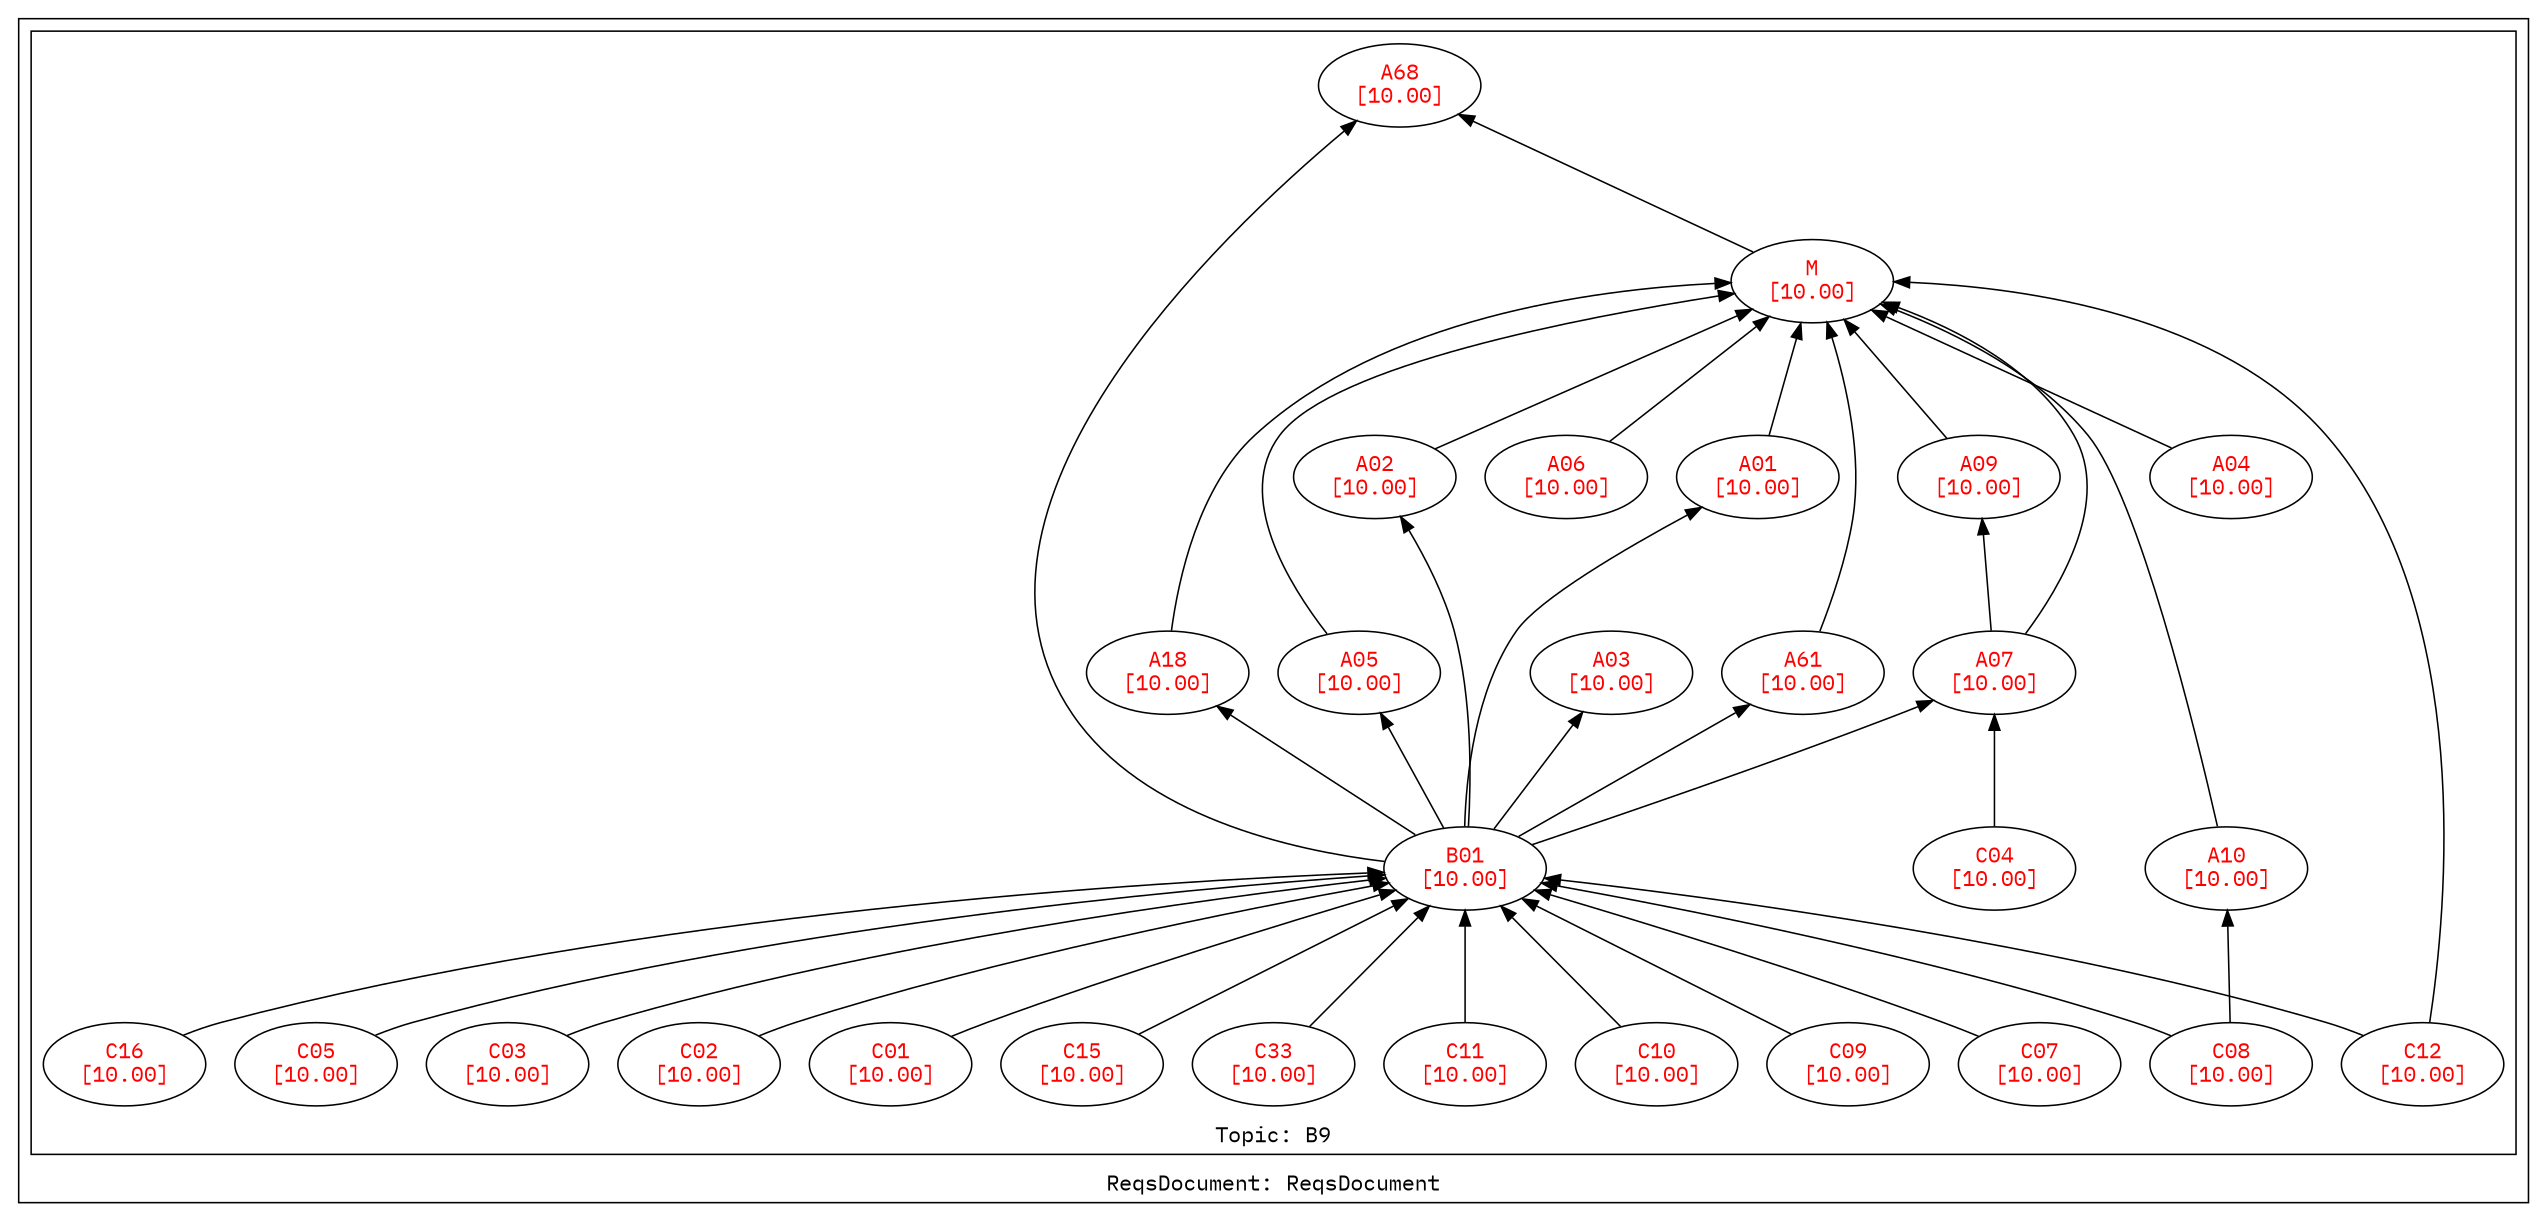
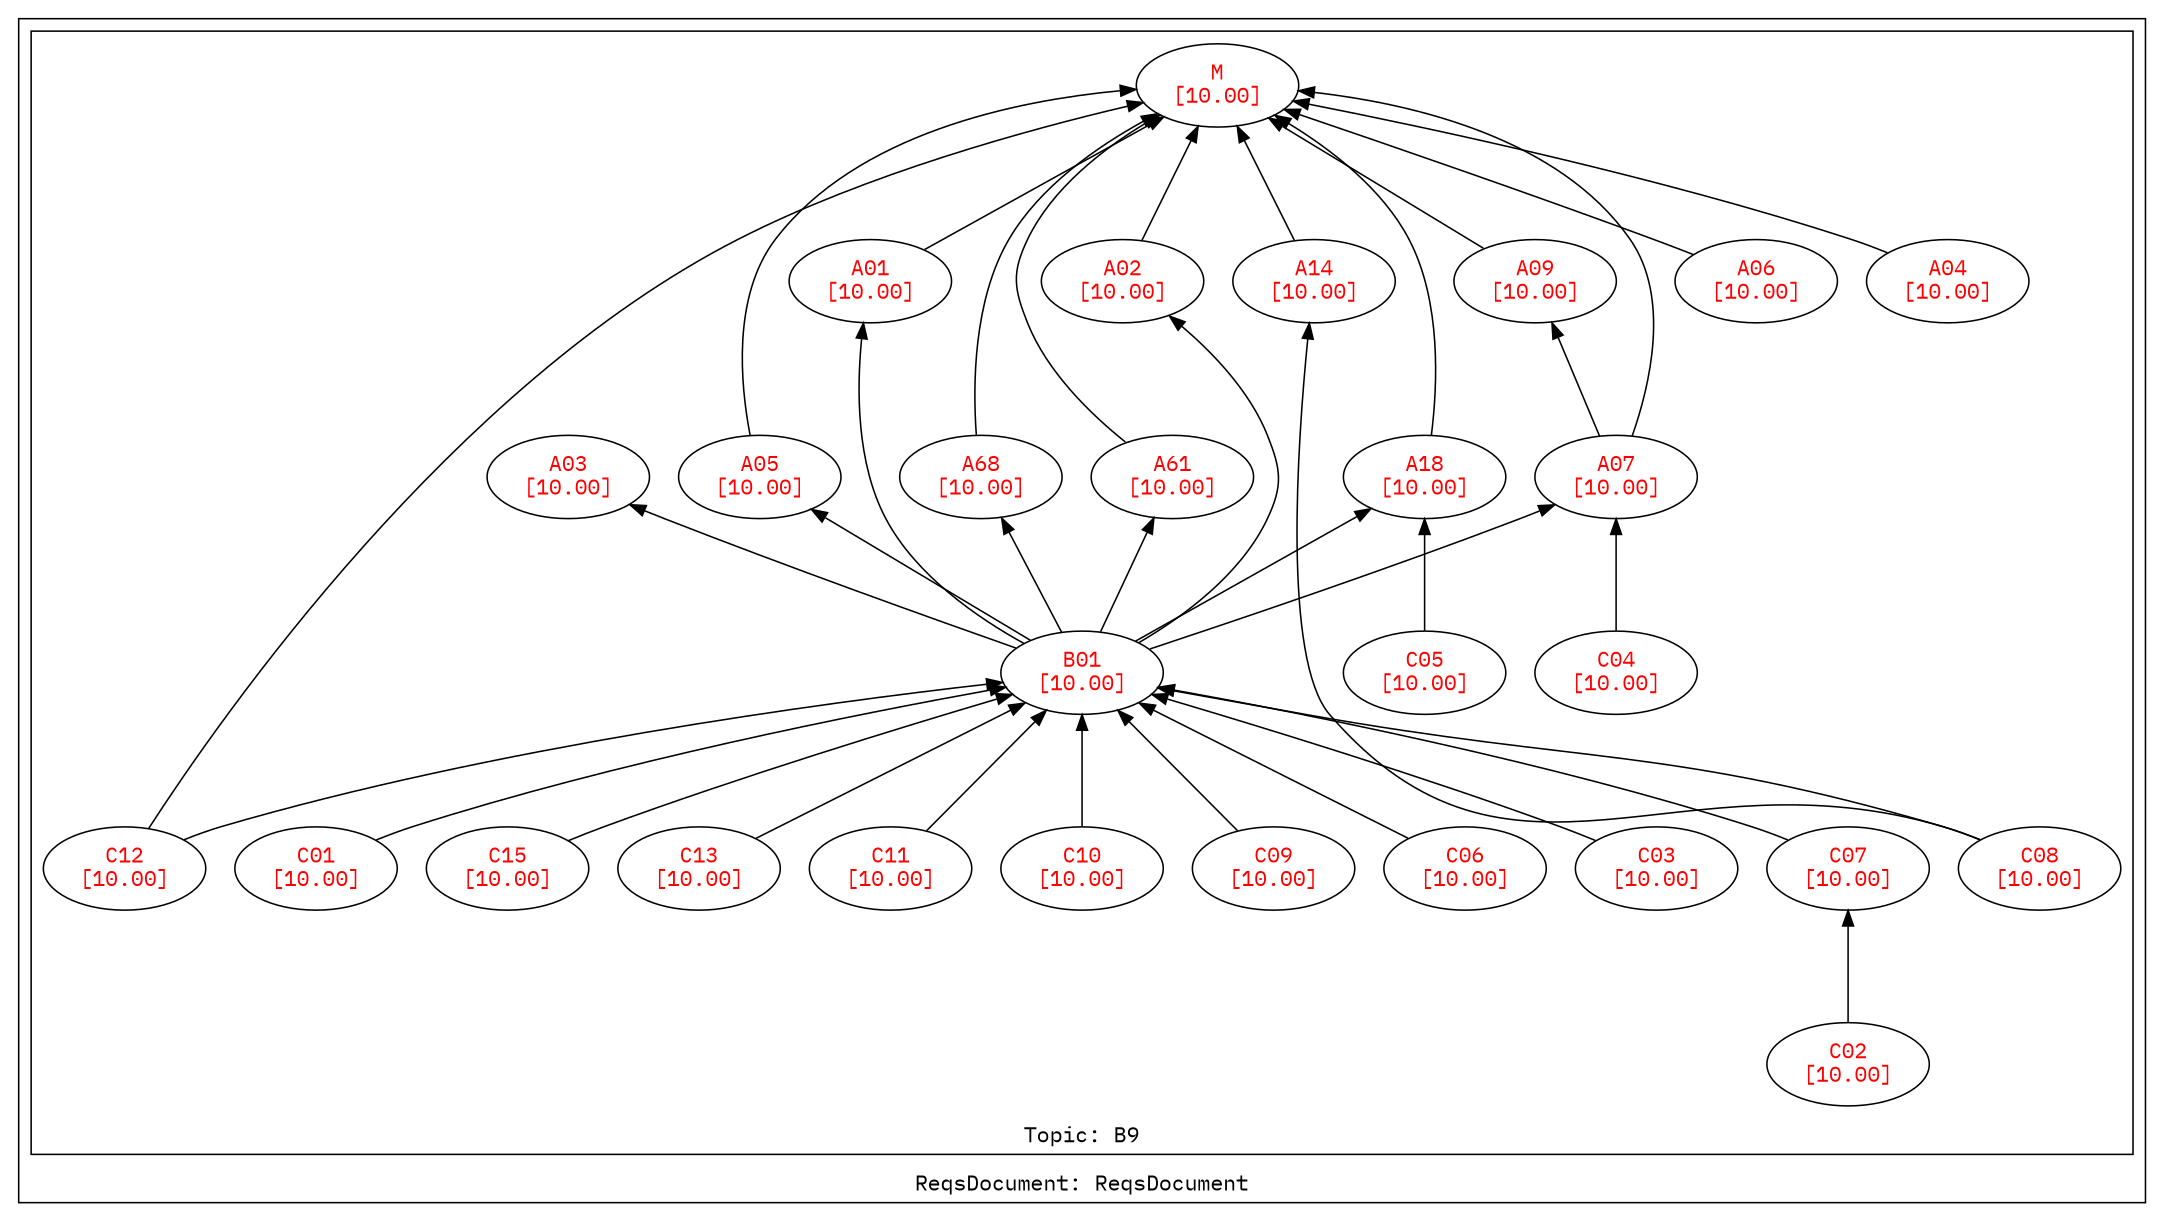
(1613, 187) -> (1004, 248)
(2226, 869) -> (1314, 281)
(868, 930) -> (1425, 583)
(1063, 950) -> (1848, 974)
(125, 1064) -> (1465, 869)
(1274, 1064) -> (699, 869)
